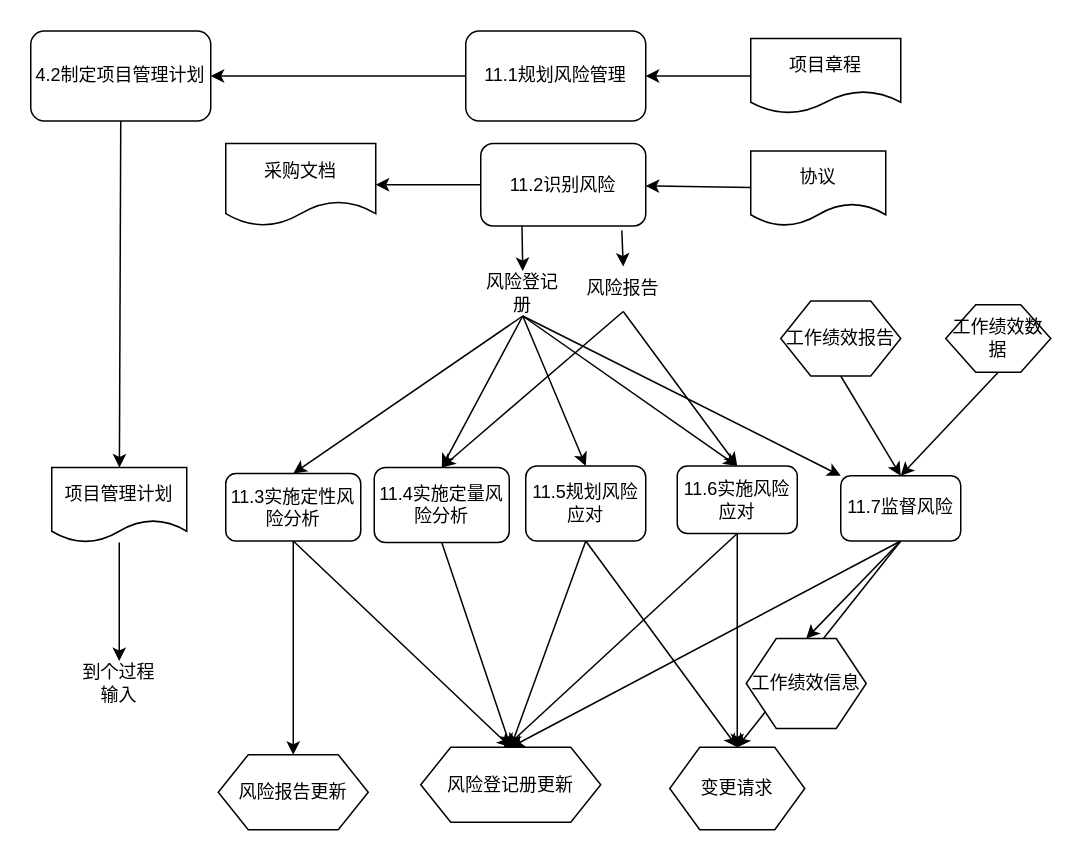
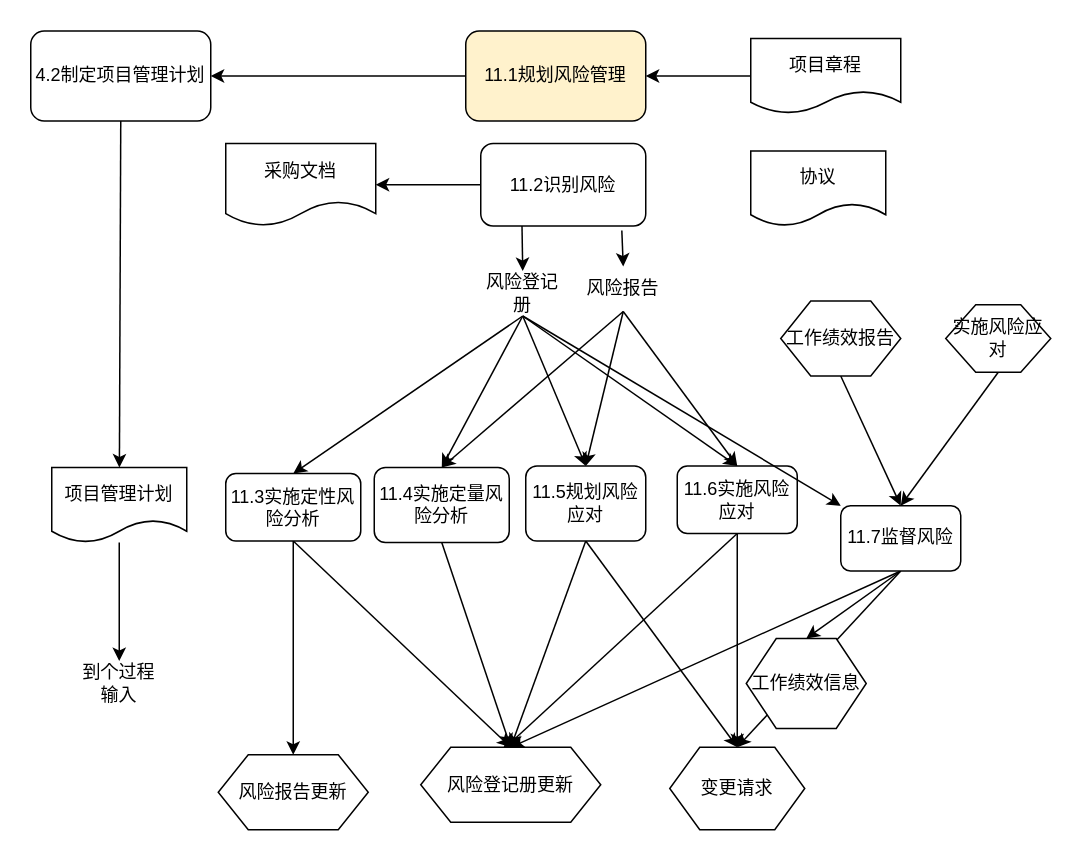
(556, 76) -> (556, 76)
(704, 187) -> none
(998, 338) -> (998, 338)
none -> (605, 385)
(901, 508) -> (901, 538)
